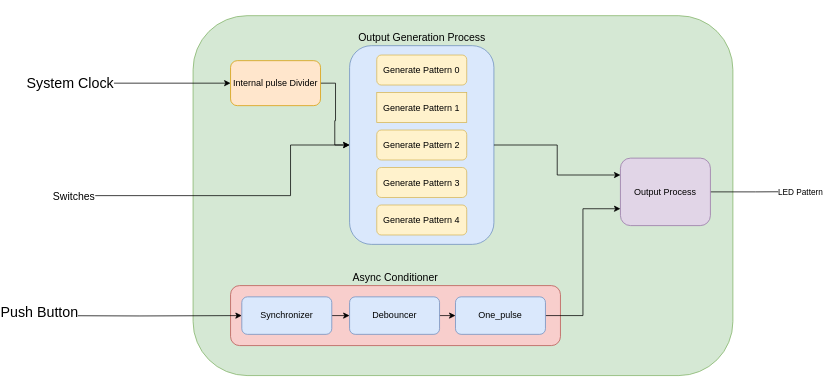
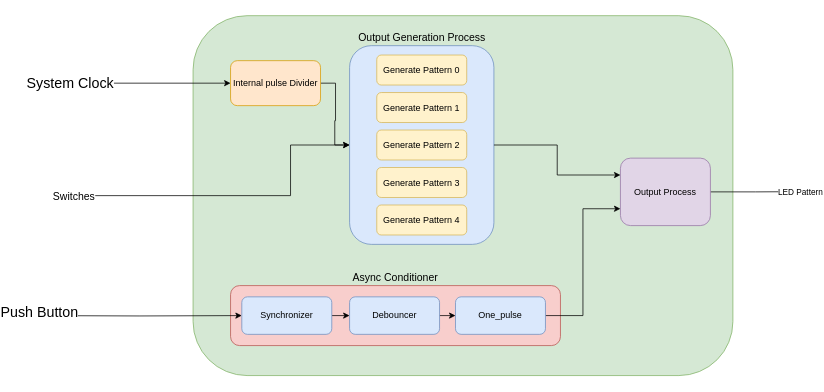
(422, 107) -> (422, 107)
